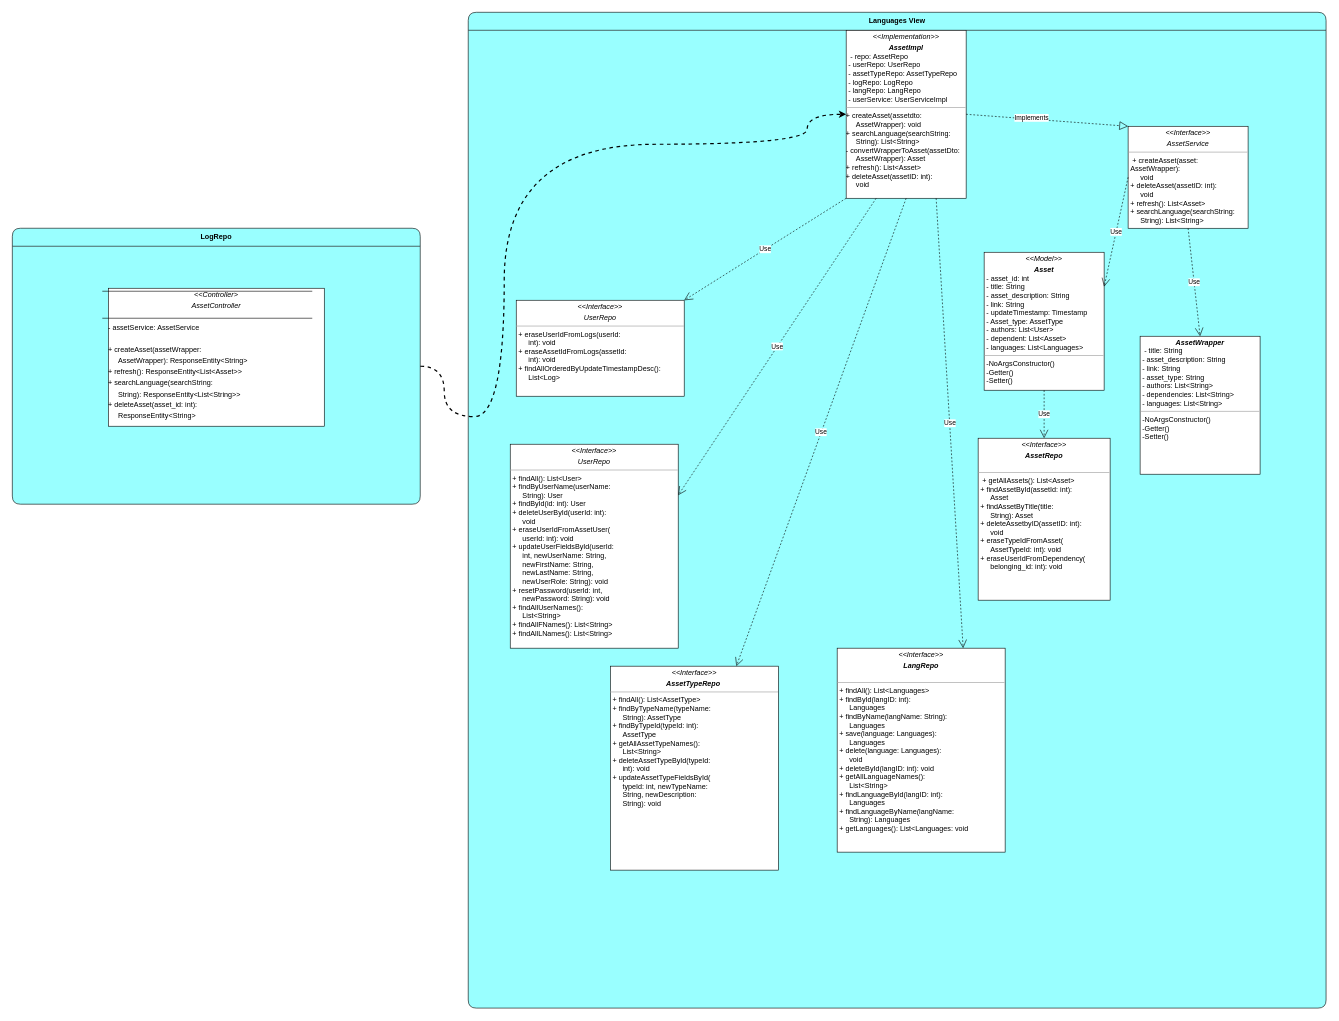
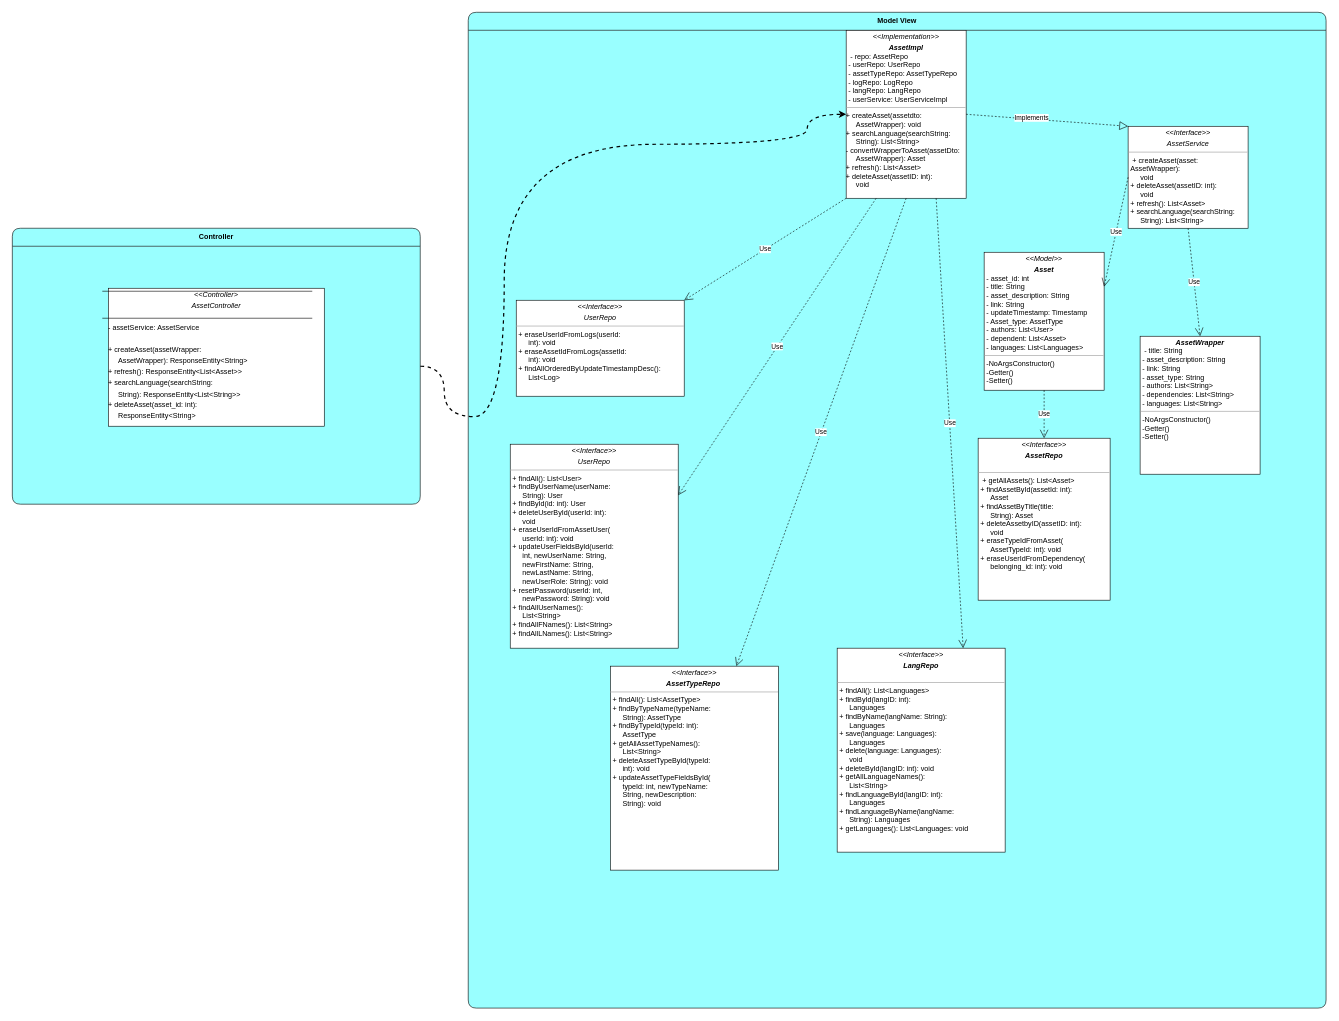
(897, 21) -> (897, 21)
(216, 237) -> (216, 237)
